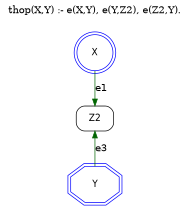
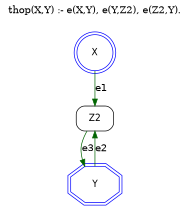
none -> (81, 145)
(101, 149) -> (101, 149)
